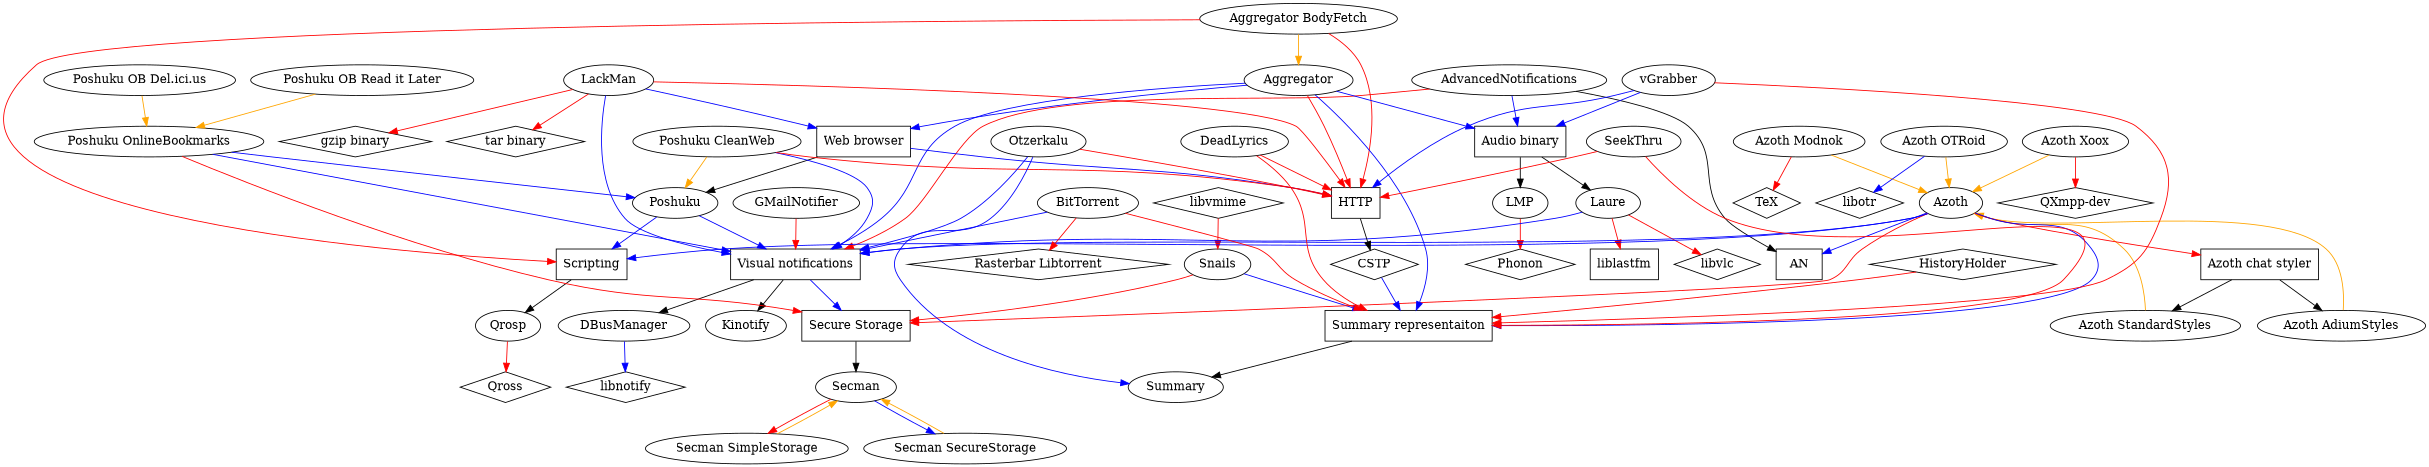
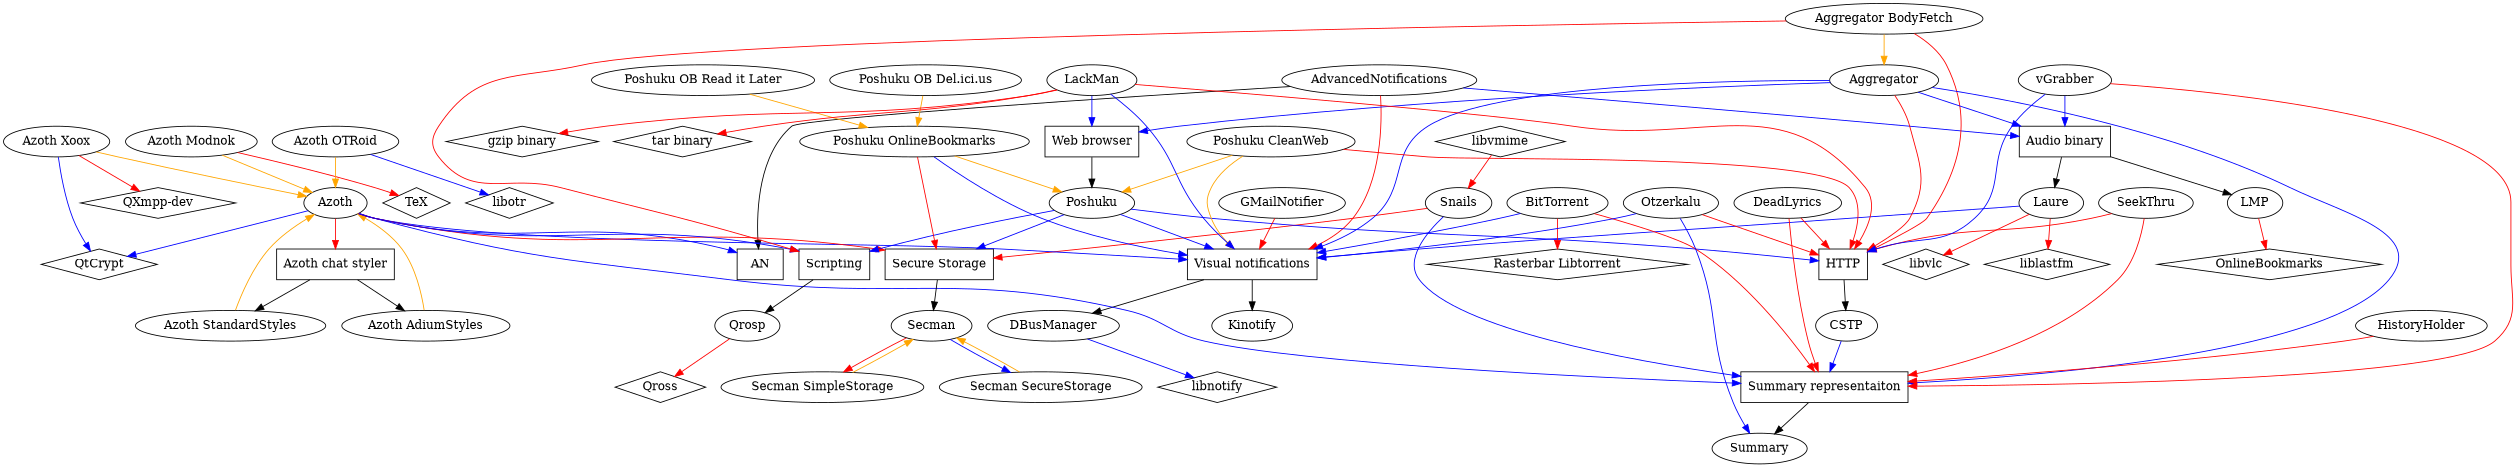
(1065, 165) -> (1470, 235)
(429, 175) -> (1004, 173)
(856, 179) -> (1208, 195)
none -> (99, 264)
(1375, 264) -> (1847, 326)
(1520, 264) -> (2270, 264)
(1624, 264) -> (2047, 264)
(1963, 264) -> (2421, 326)
(823, 292) -> (1024, 230)
